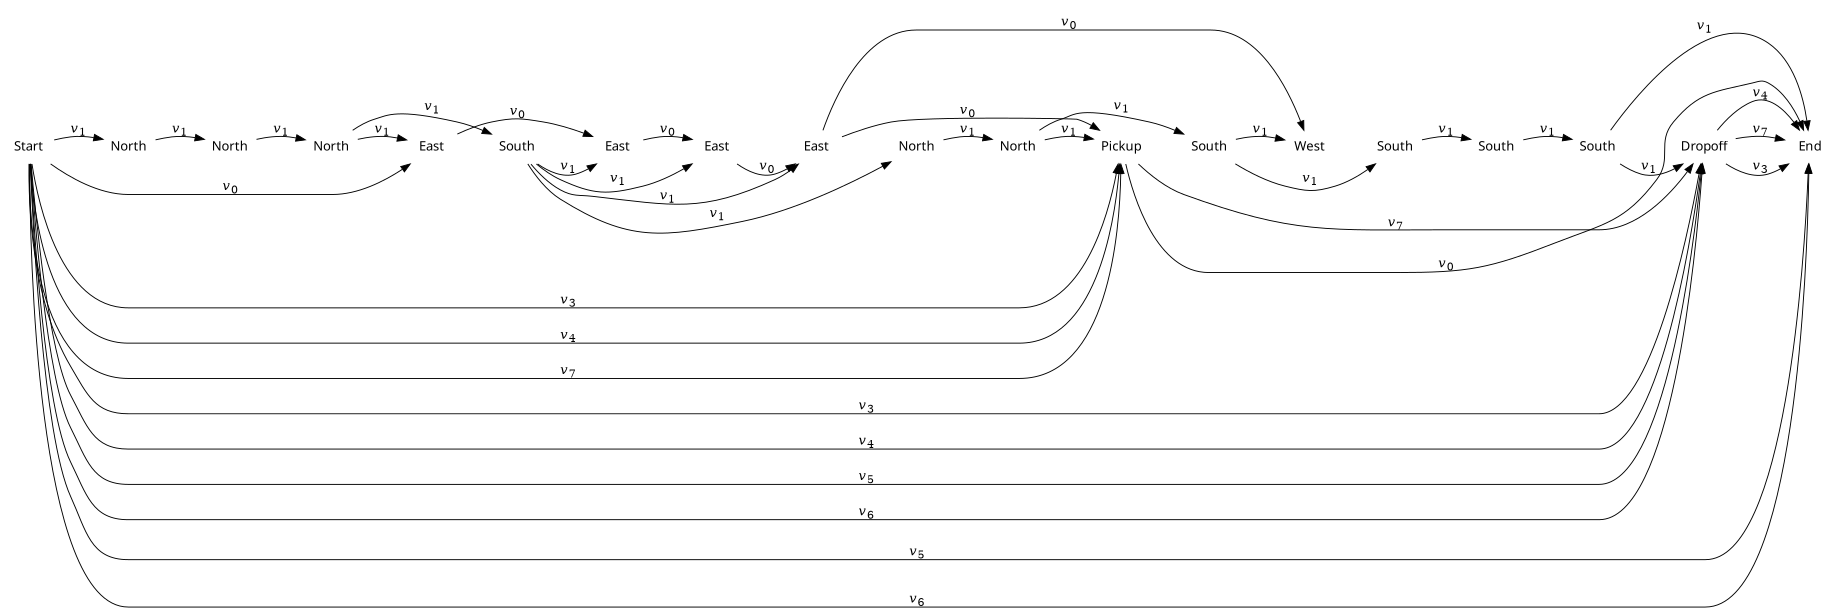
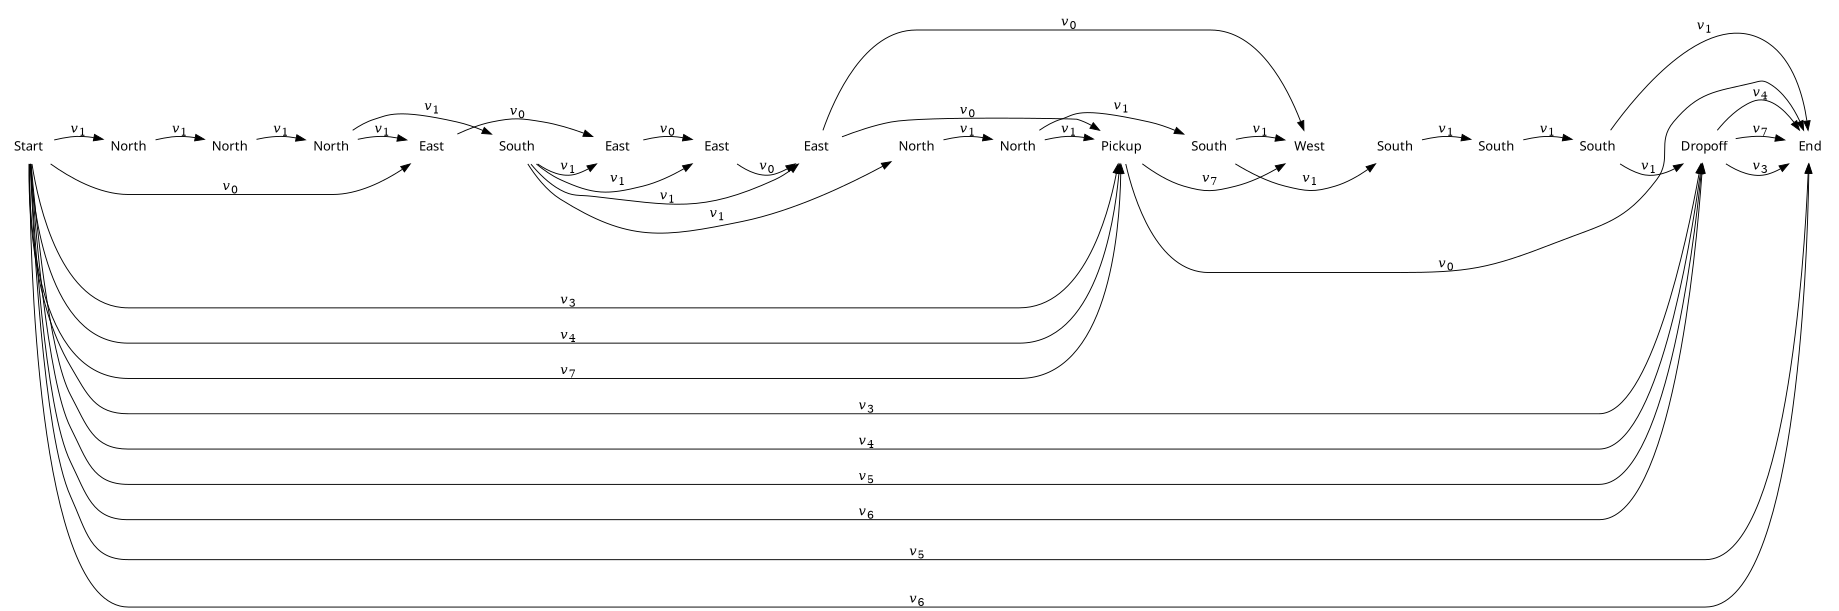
(1416, 230) -> (1208, 191)
